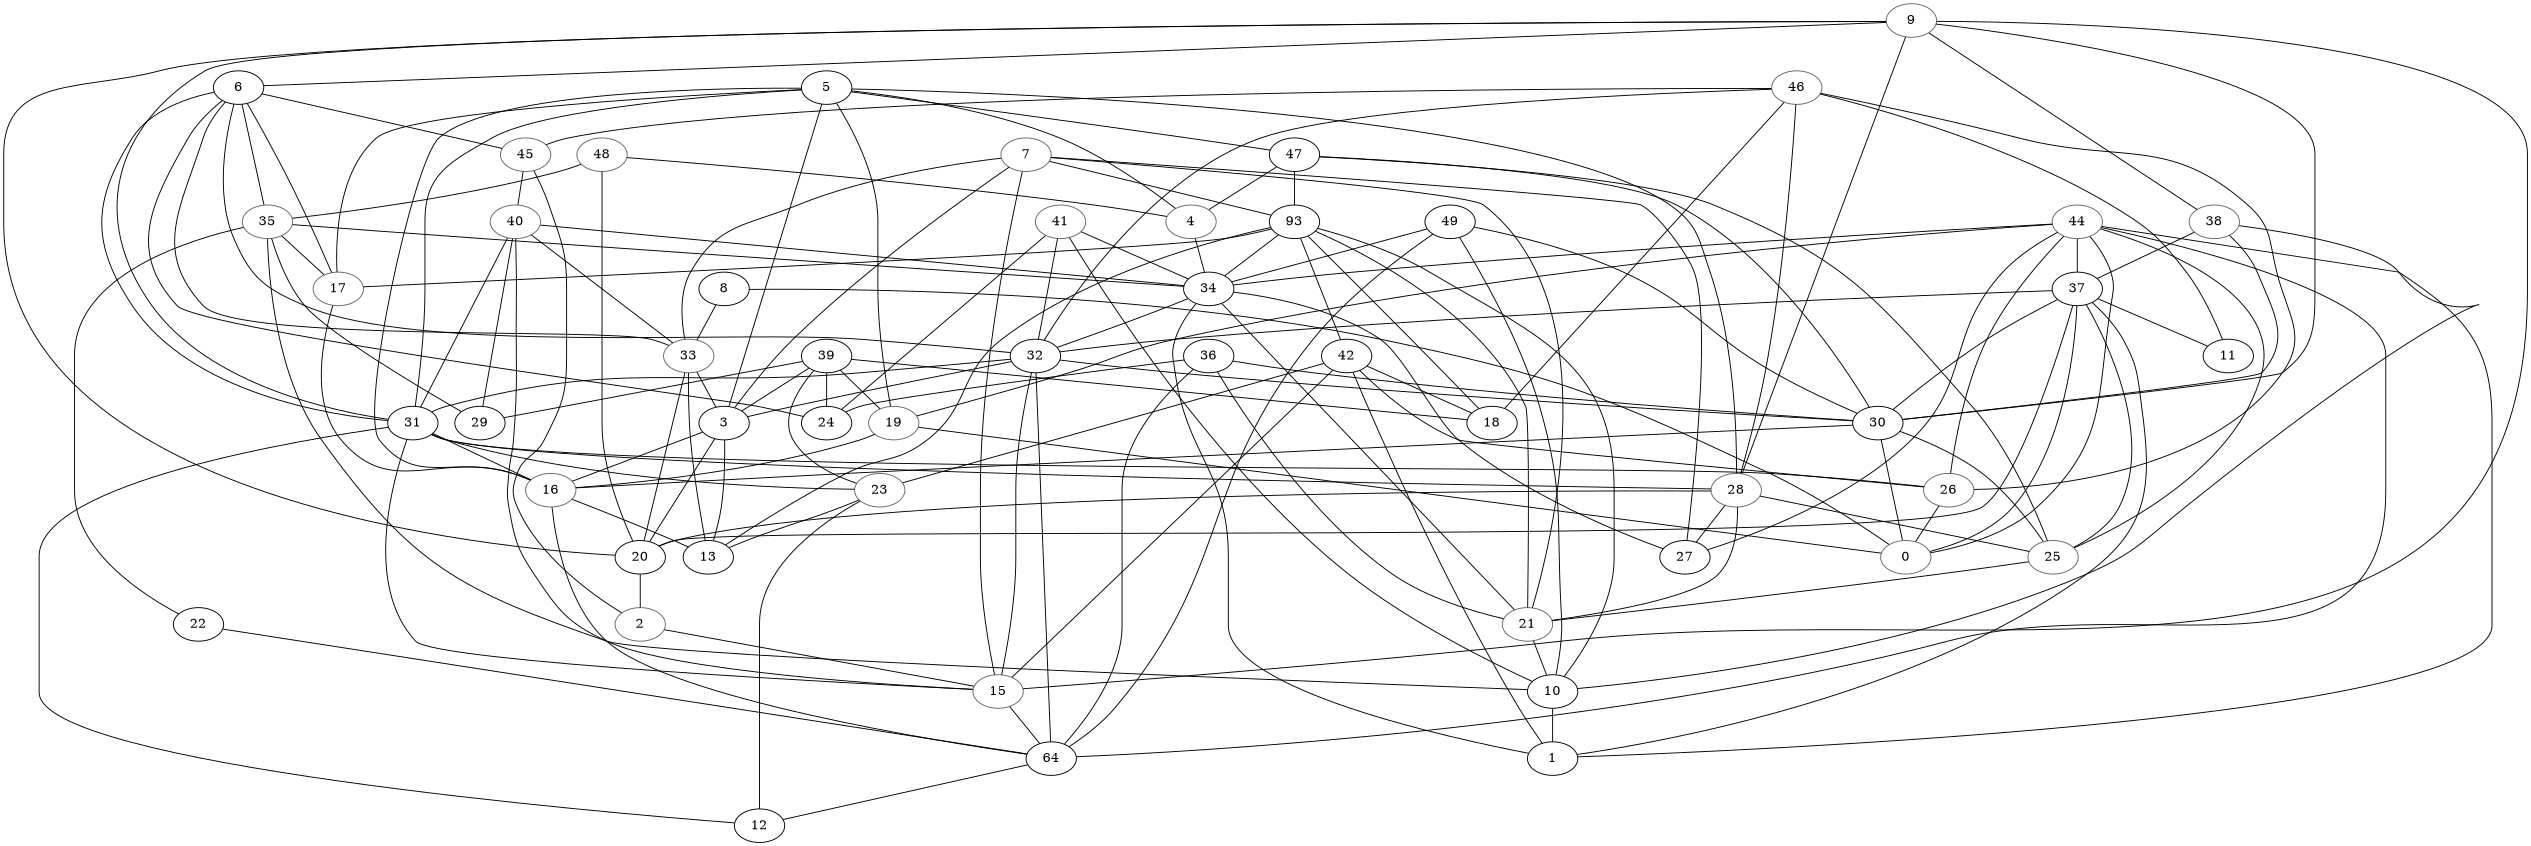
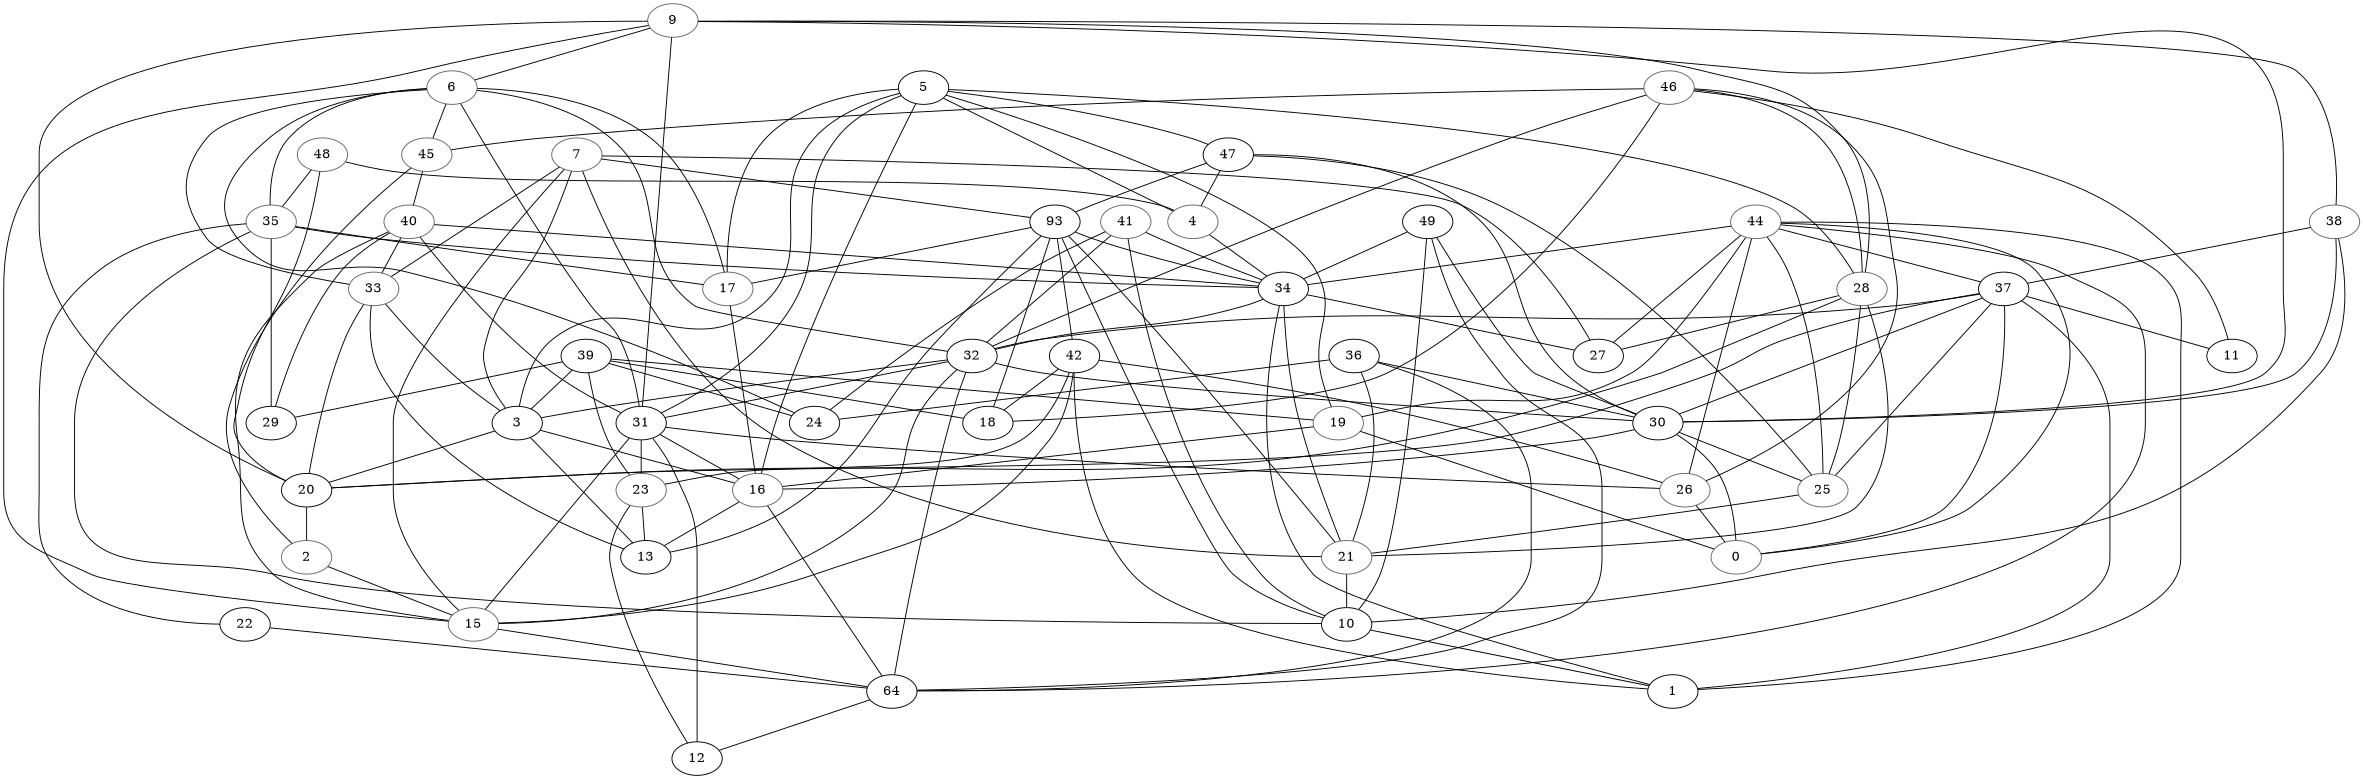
(239, 88) -> (452, 88)
(724, 289) -> none
(1070, 475) -> none
